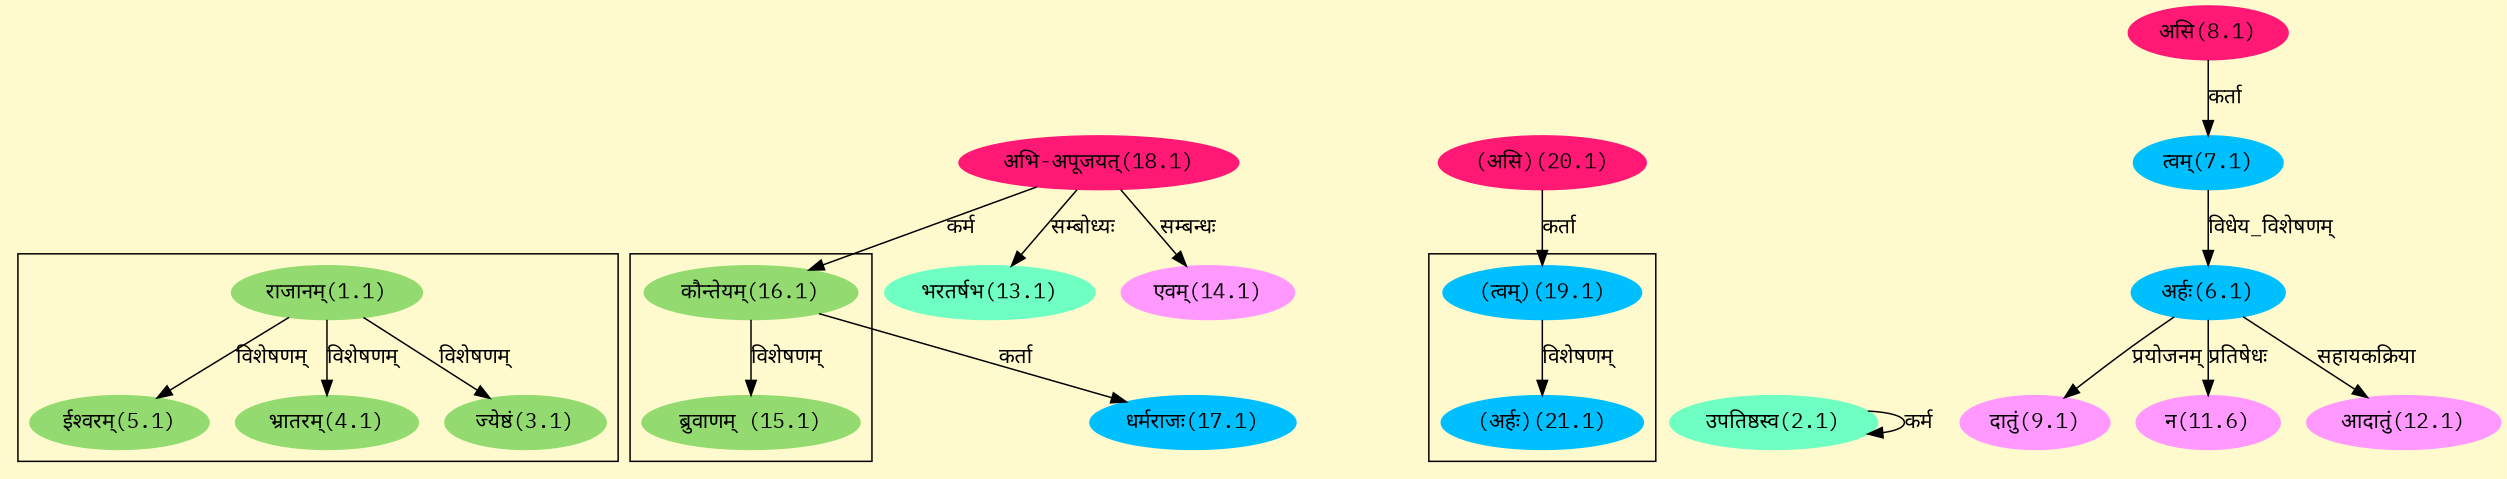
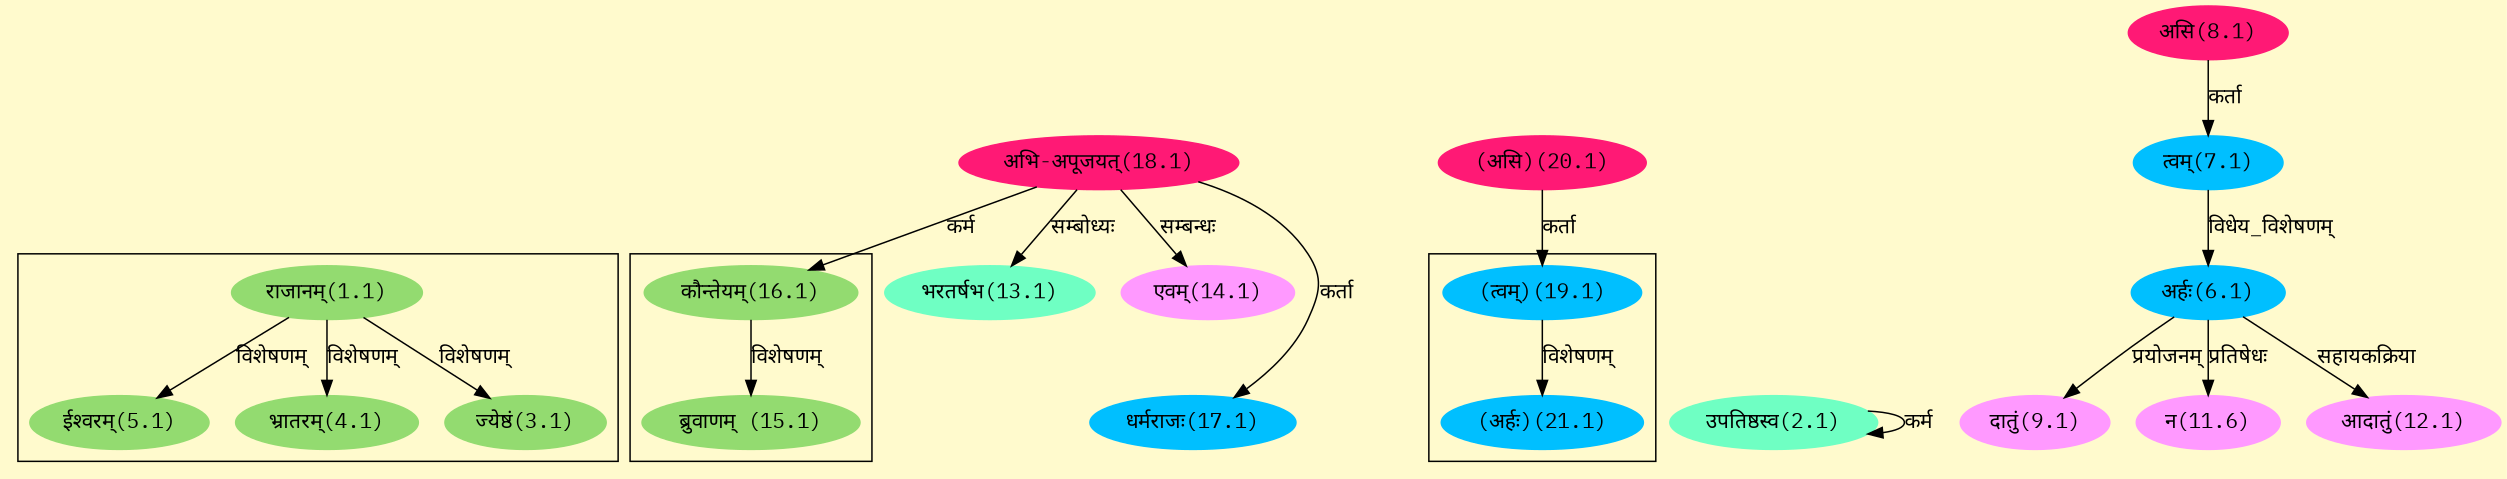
(965, 356) -> (1315, 267)
